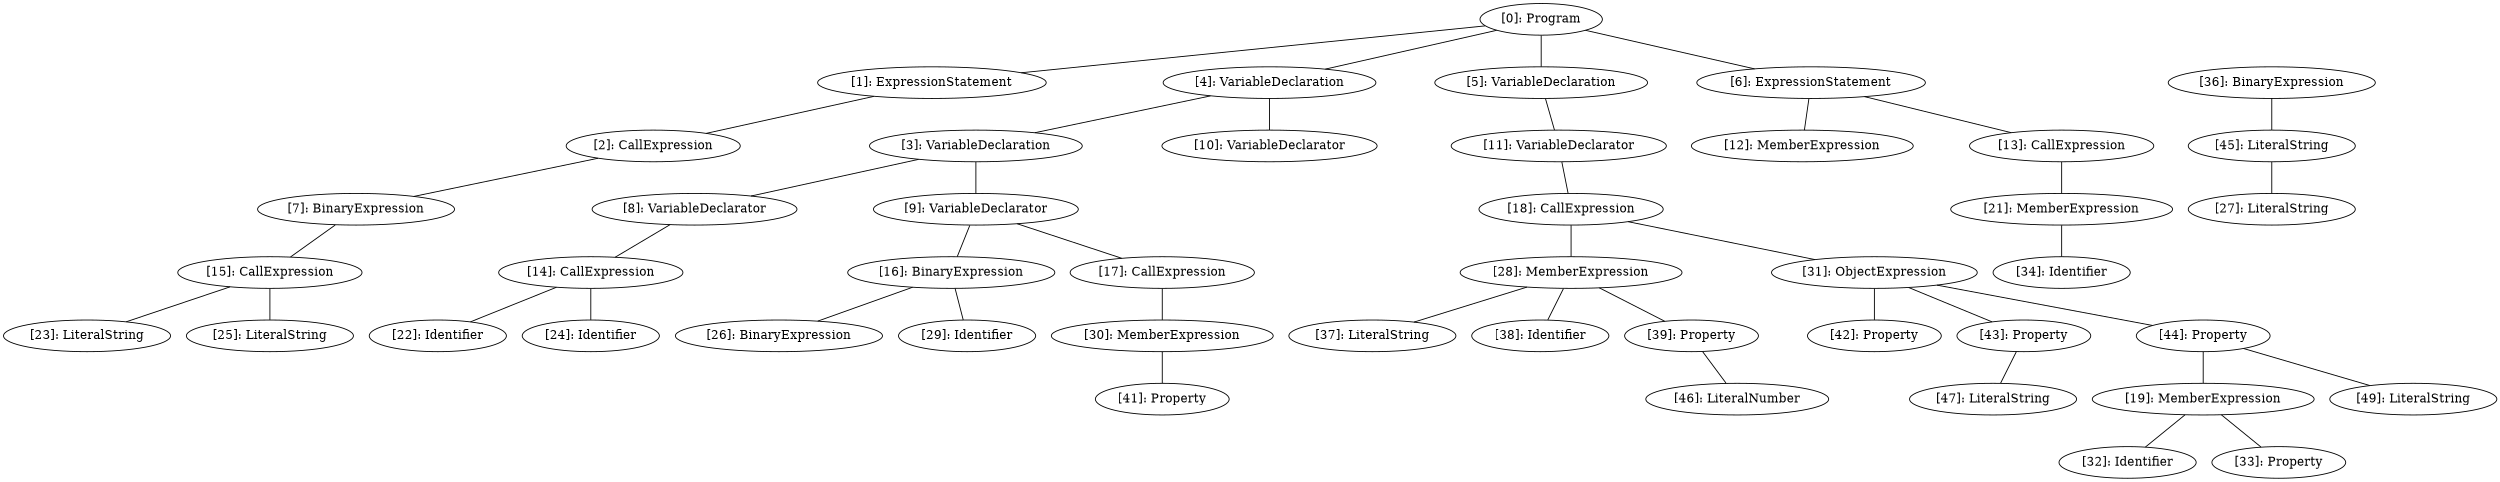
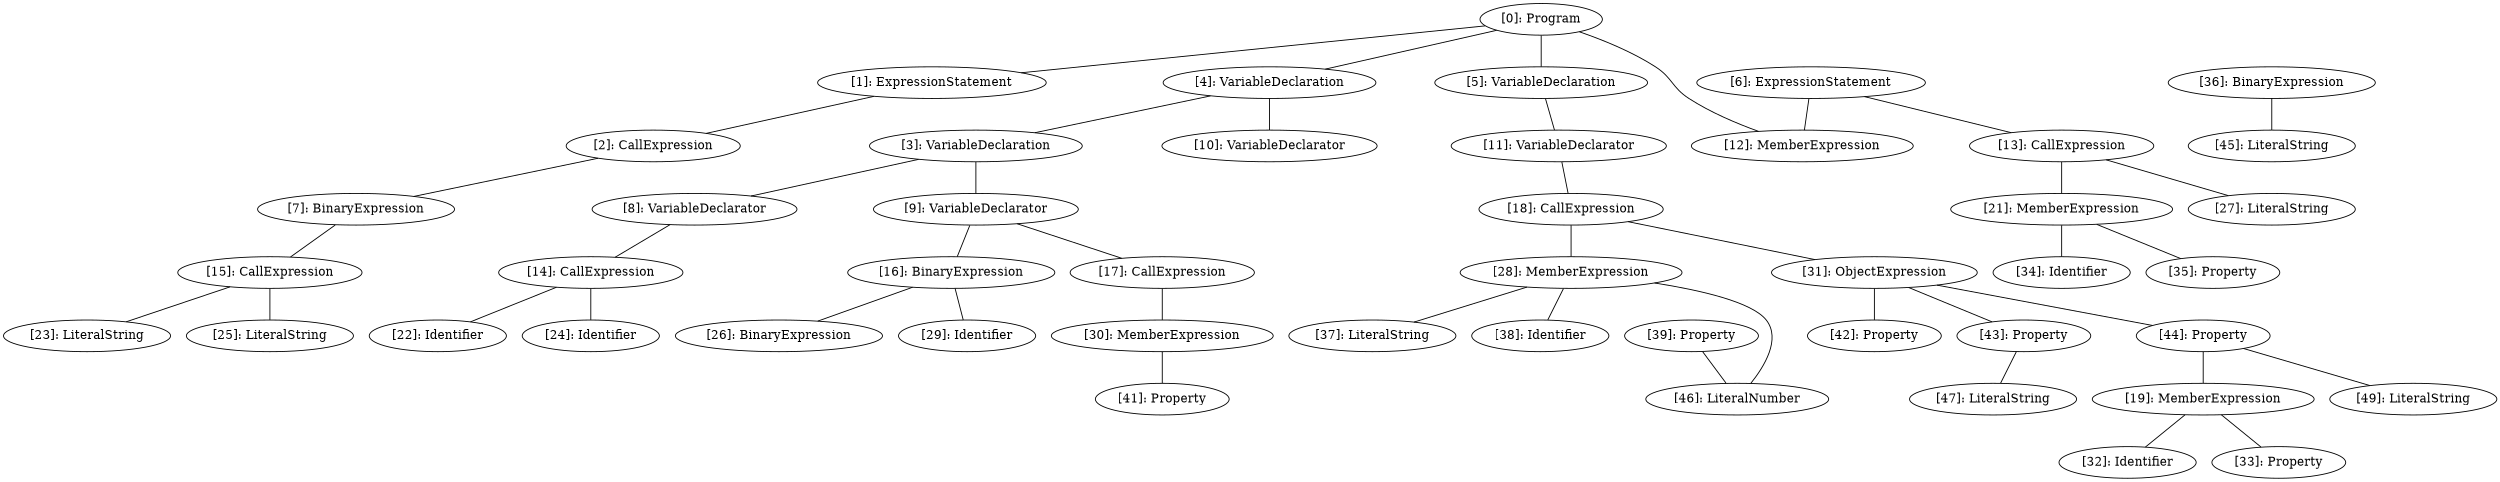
(1670, 50) -> (1670, 80)
(2272, 178) -> (2167, 178)
none -> (2213, 273)
(1632, 305) -> (1746, 306)
